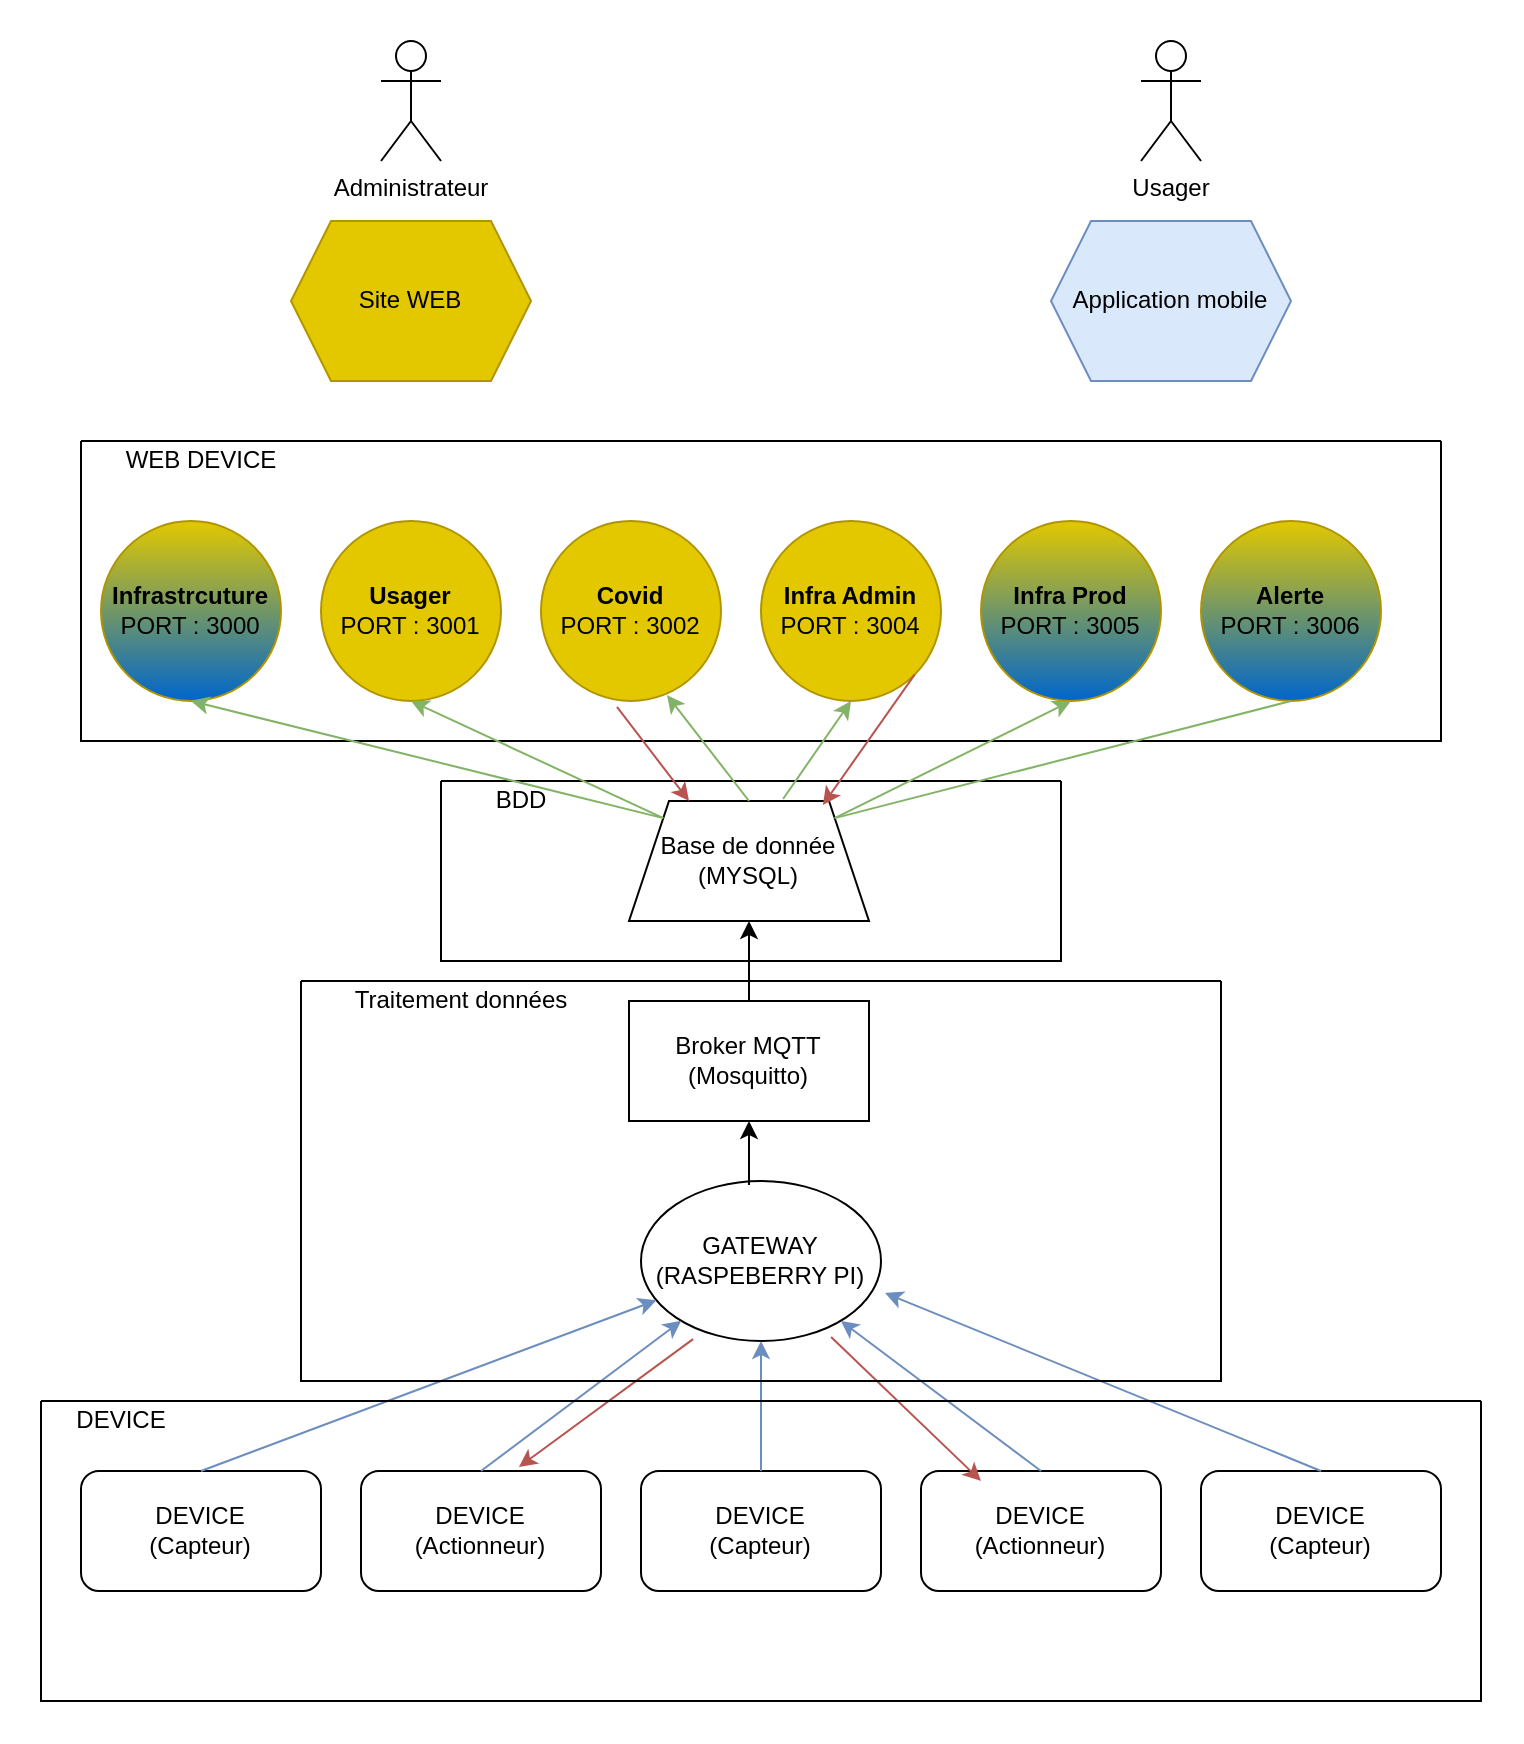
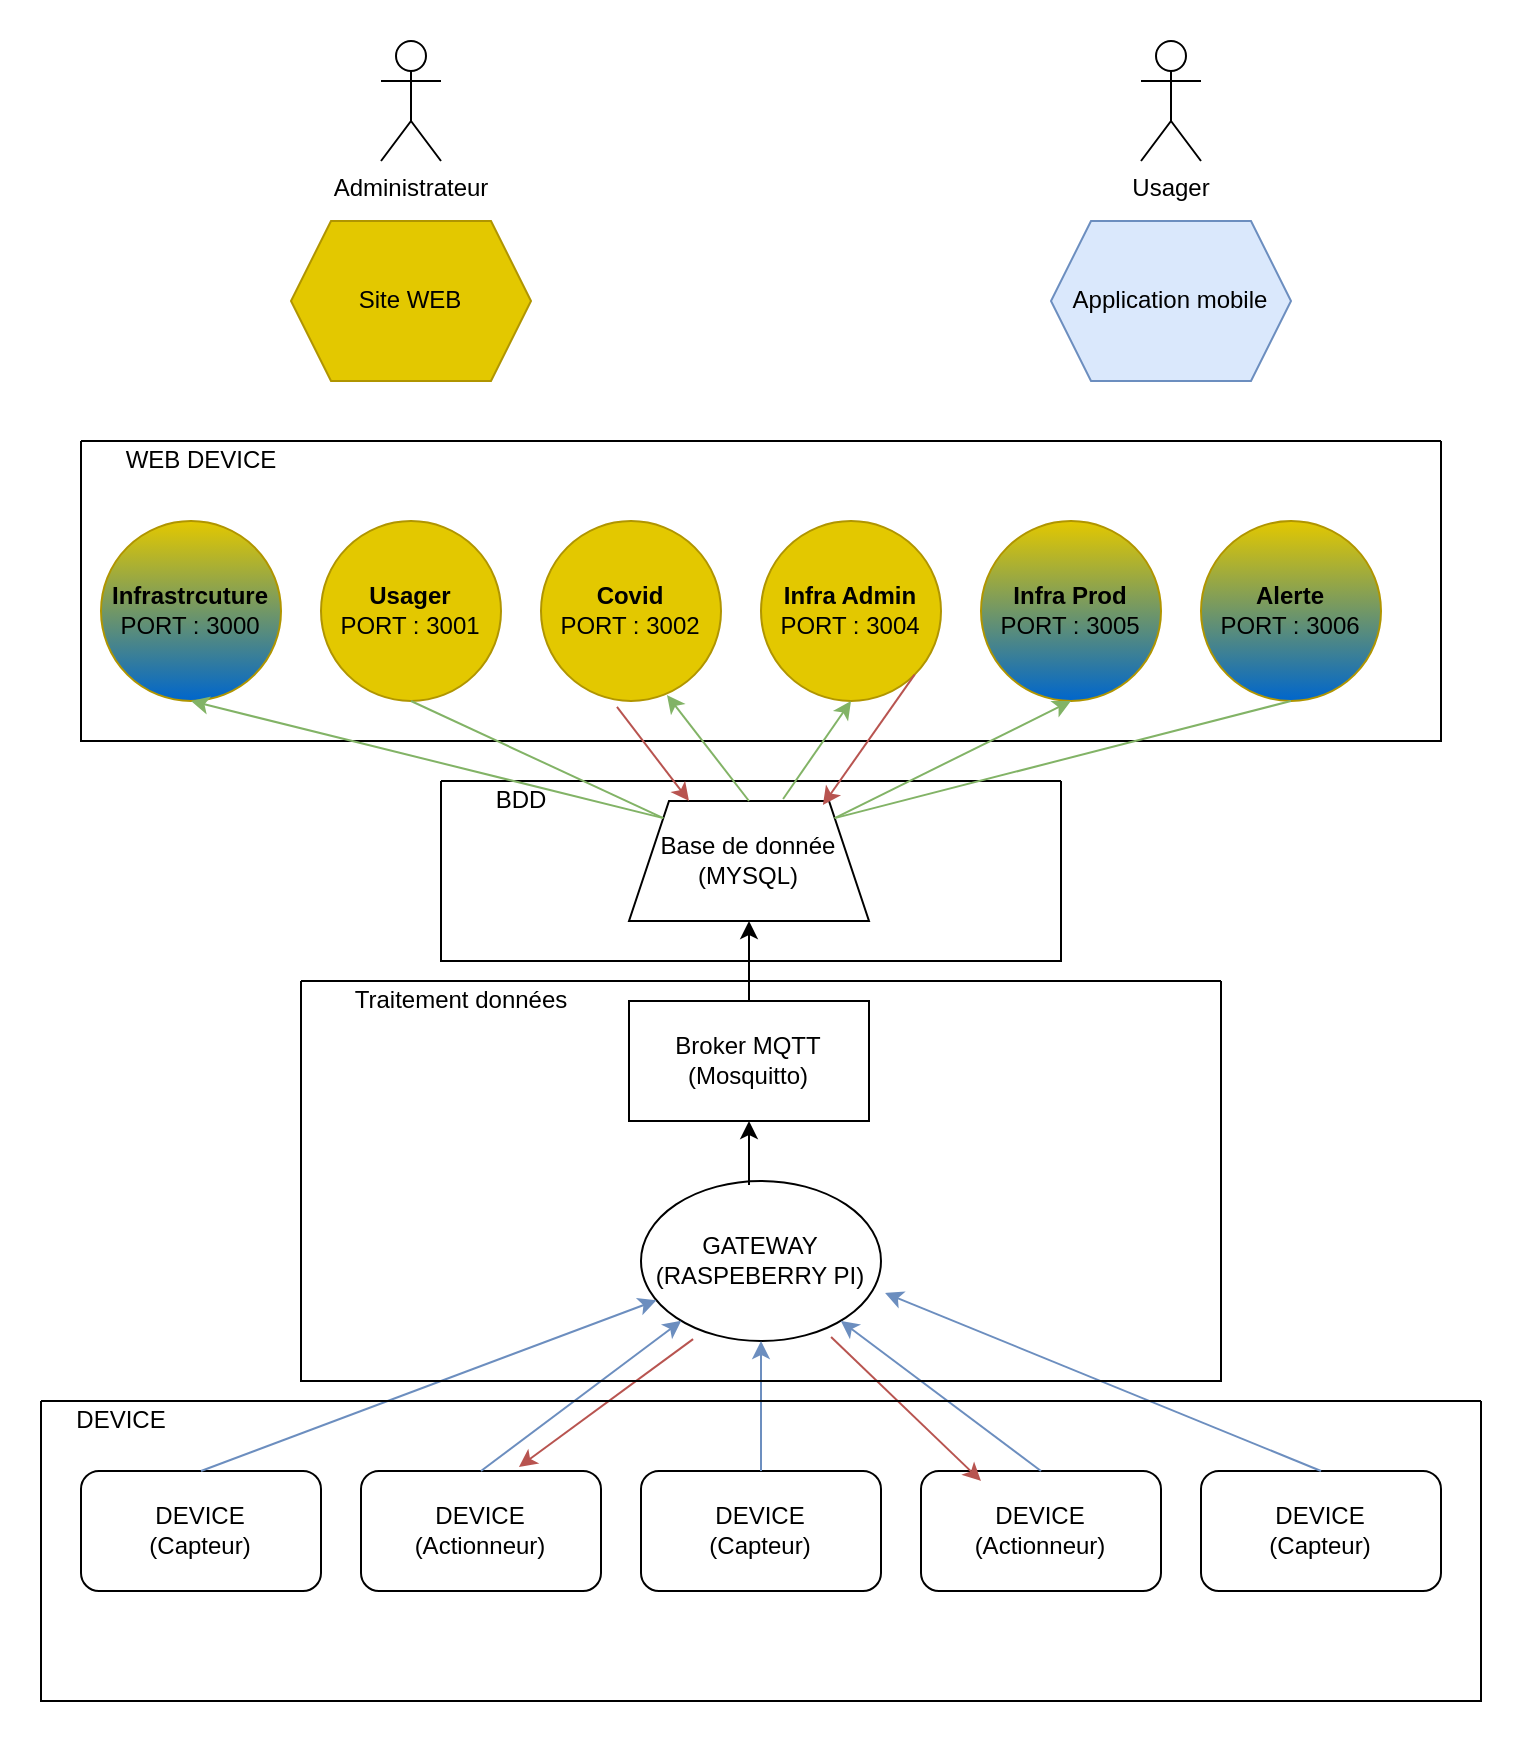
(424, 707) -> (418, 704)
